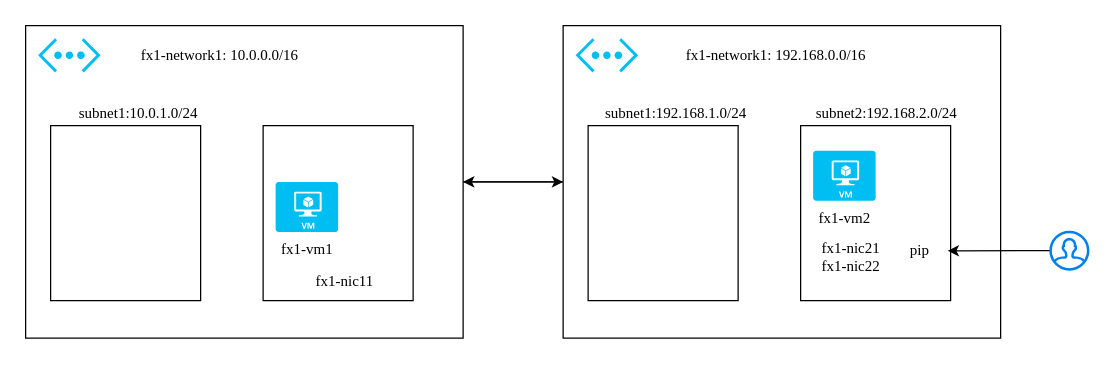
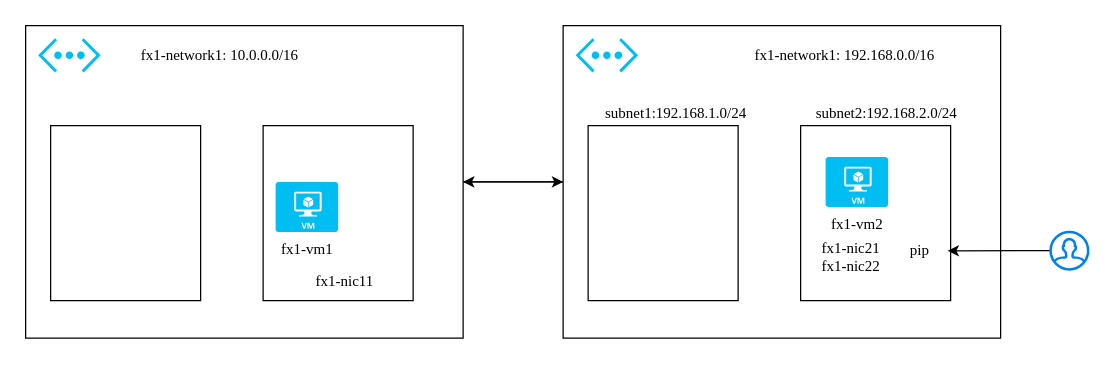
(776, 55) -> (844, 55)
(138, 113) -> none
(844, 176) -> (857, 182)
